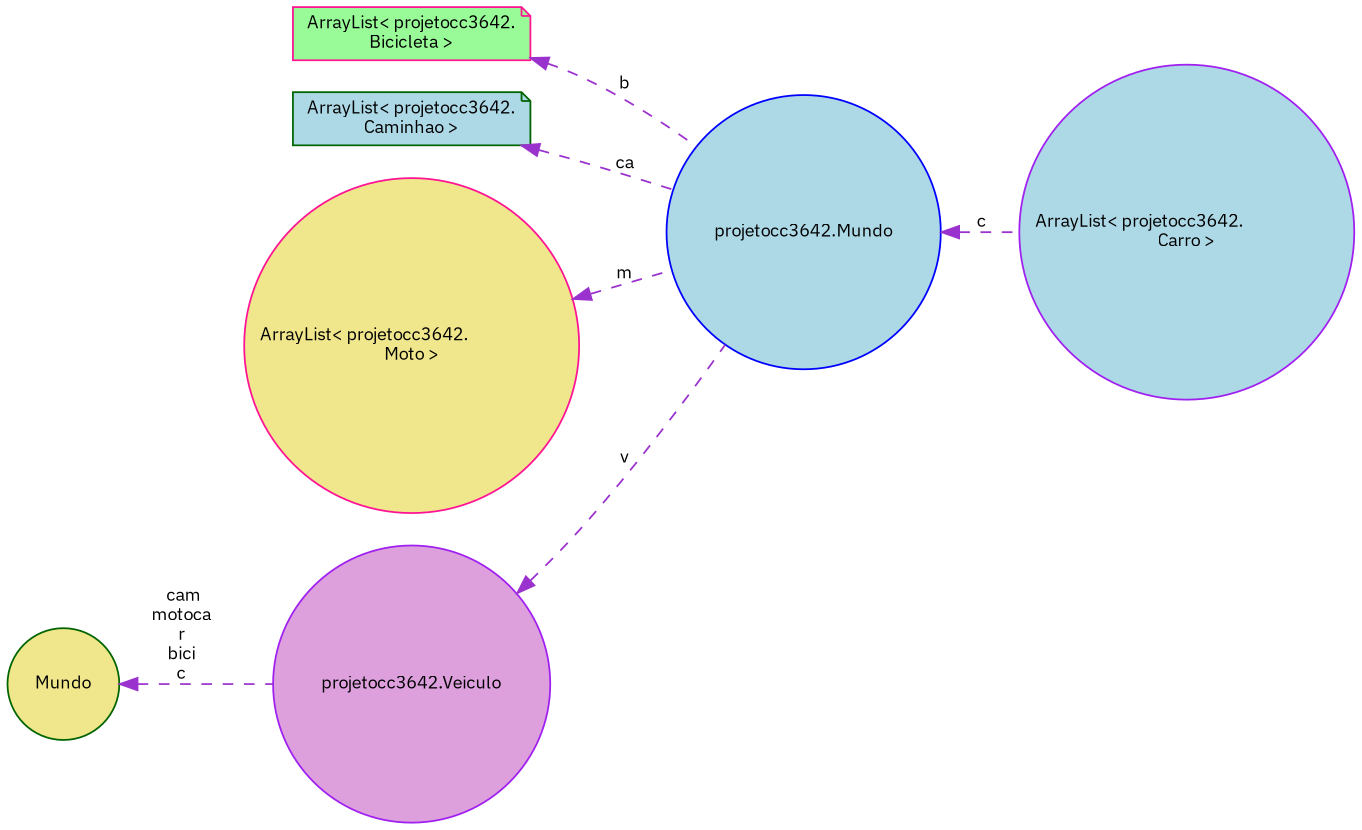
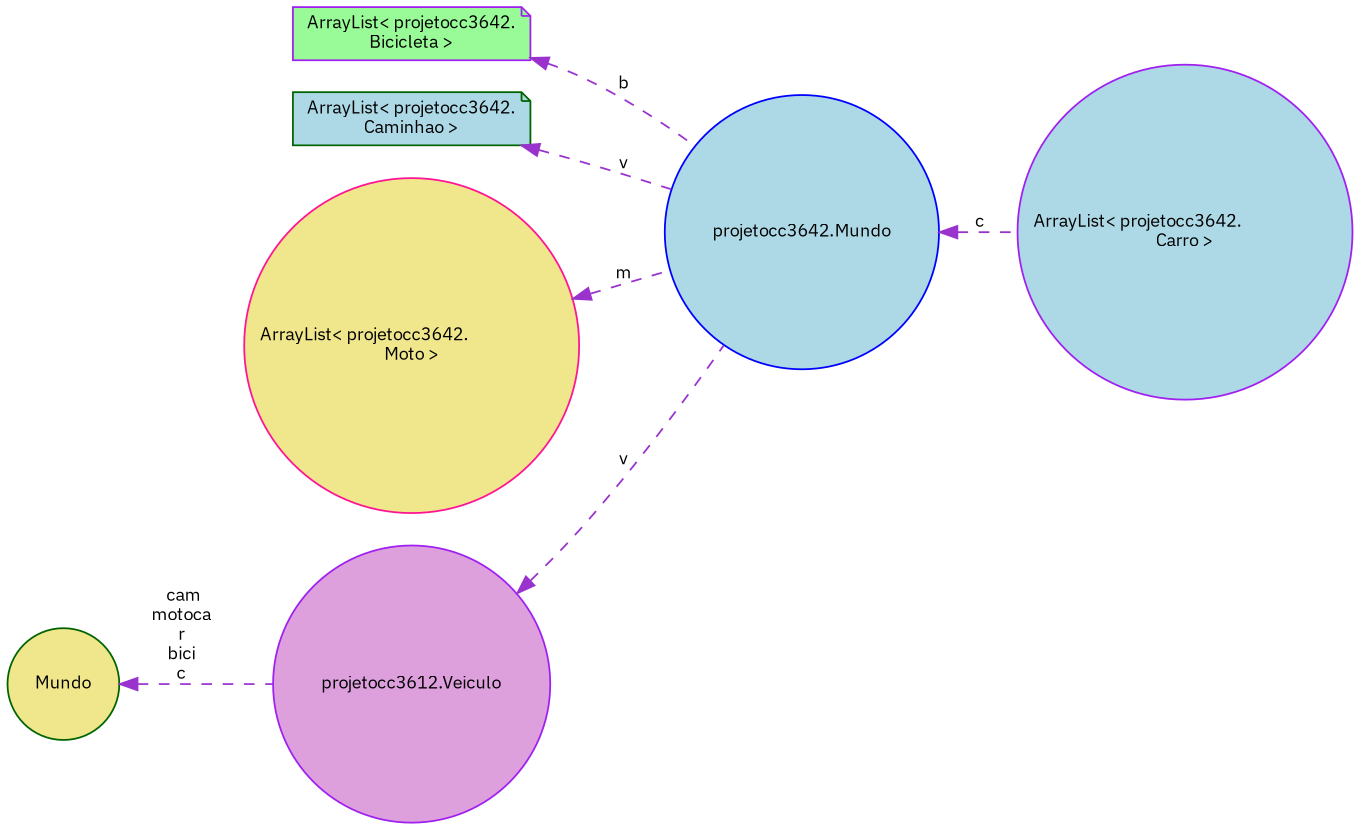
(412, 34) -> (412, 34)
(623, 164) -> (622, 164)
(412, 684) -> (412, 684)
